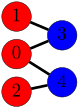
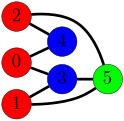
none -> (108, 79)
